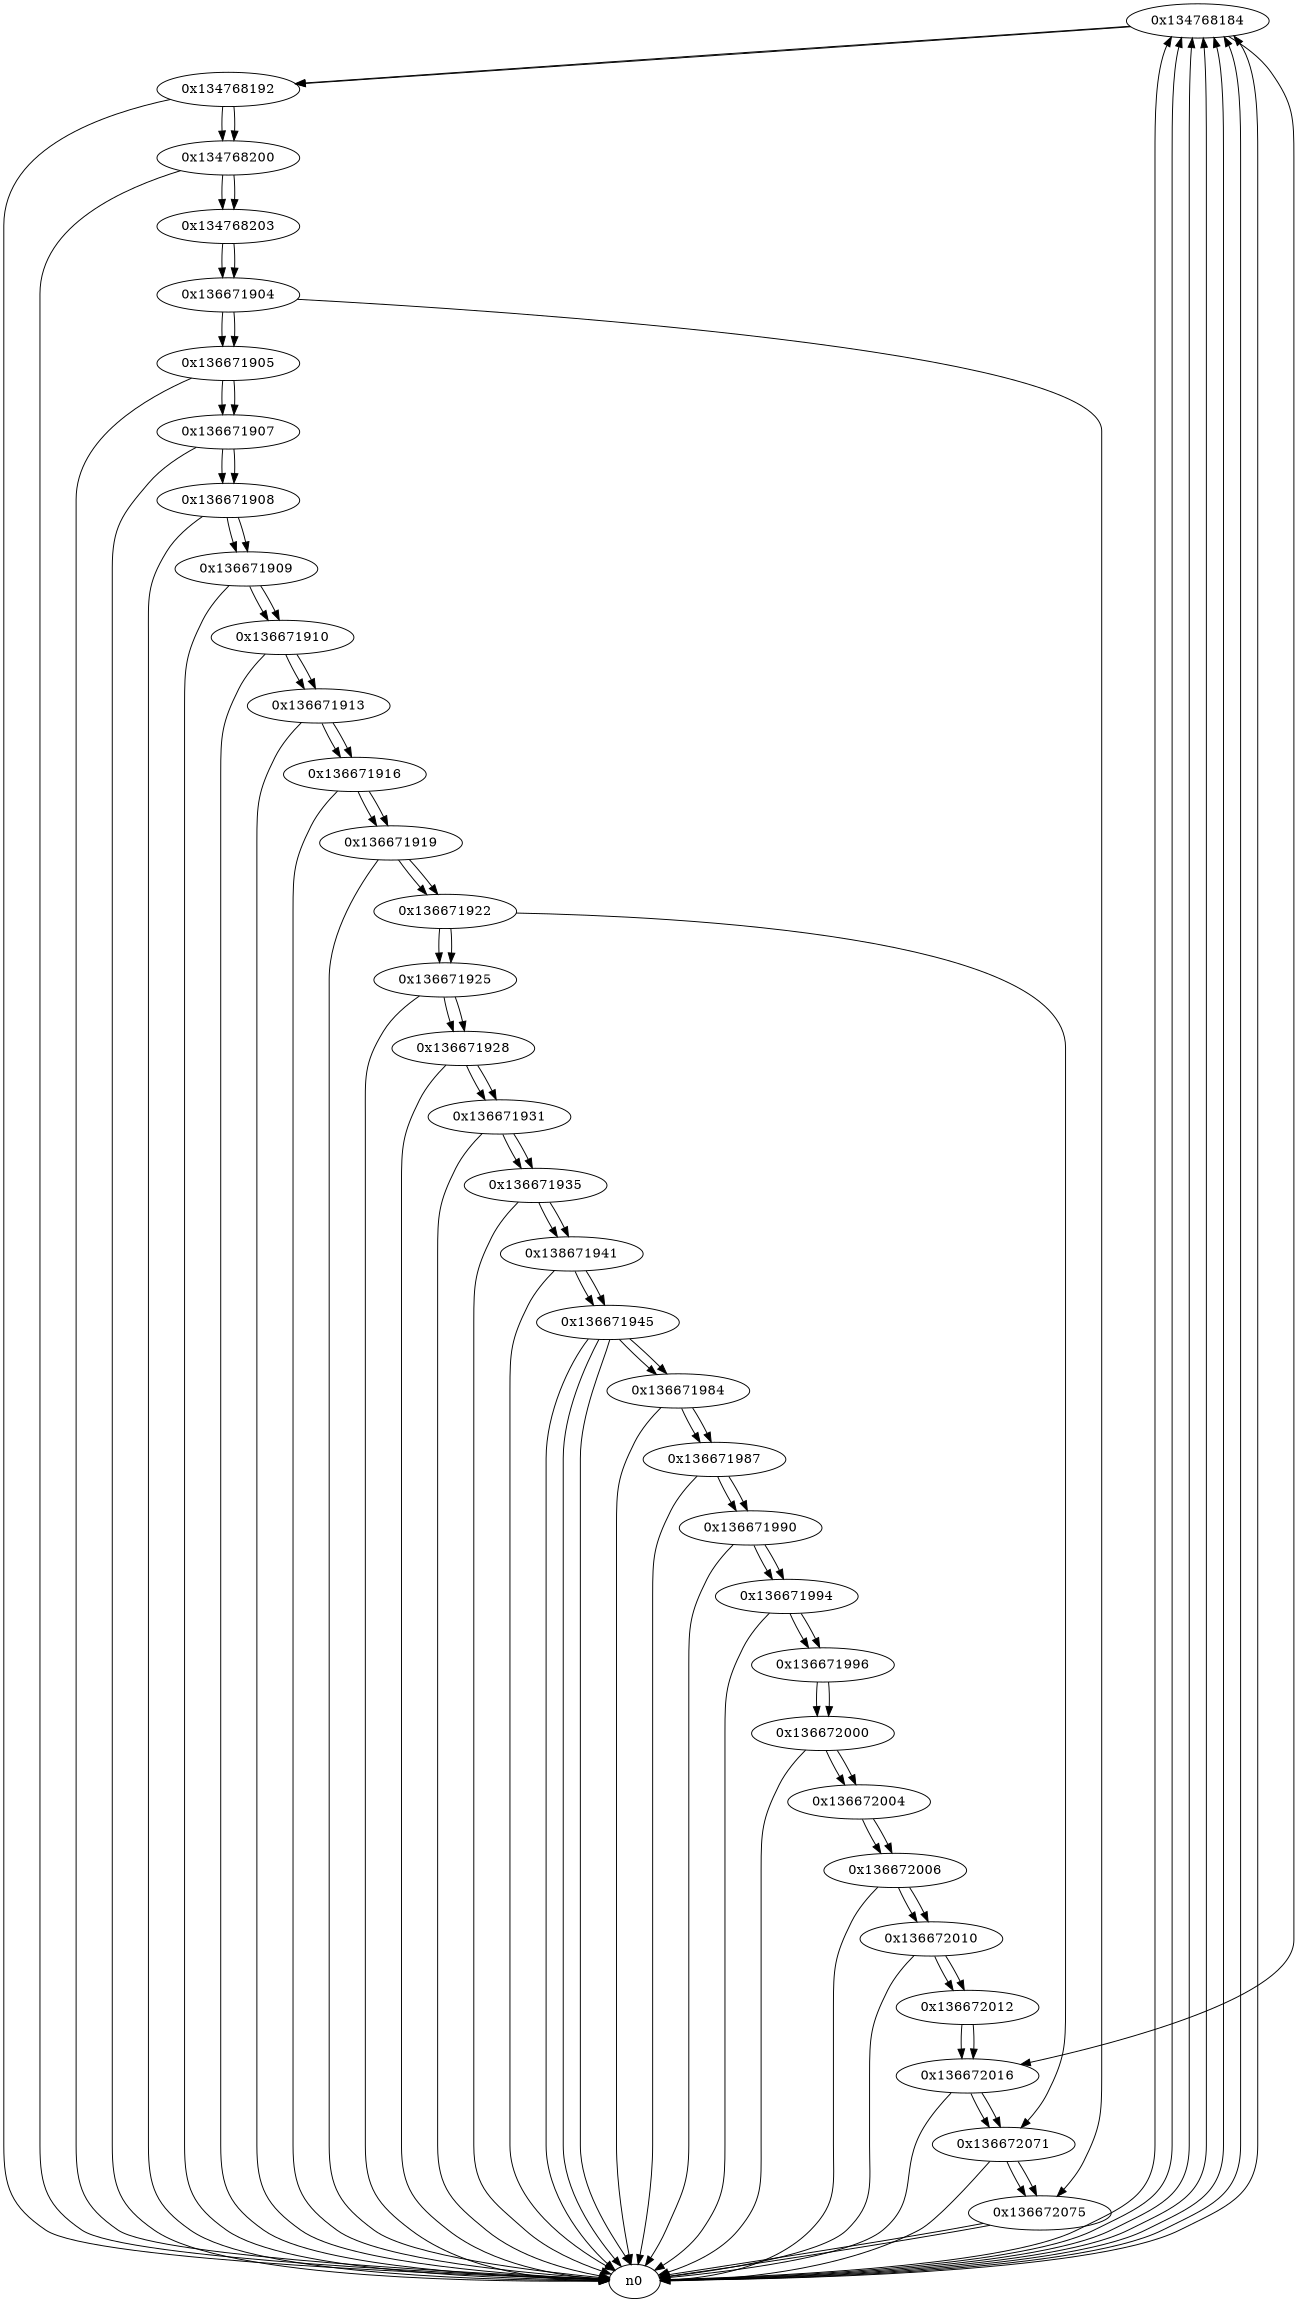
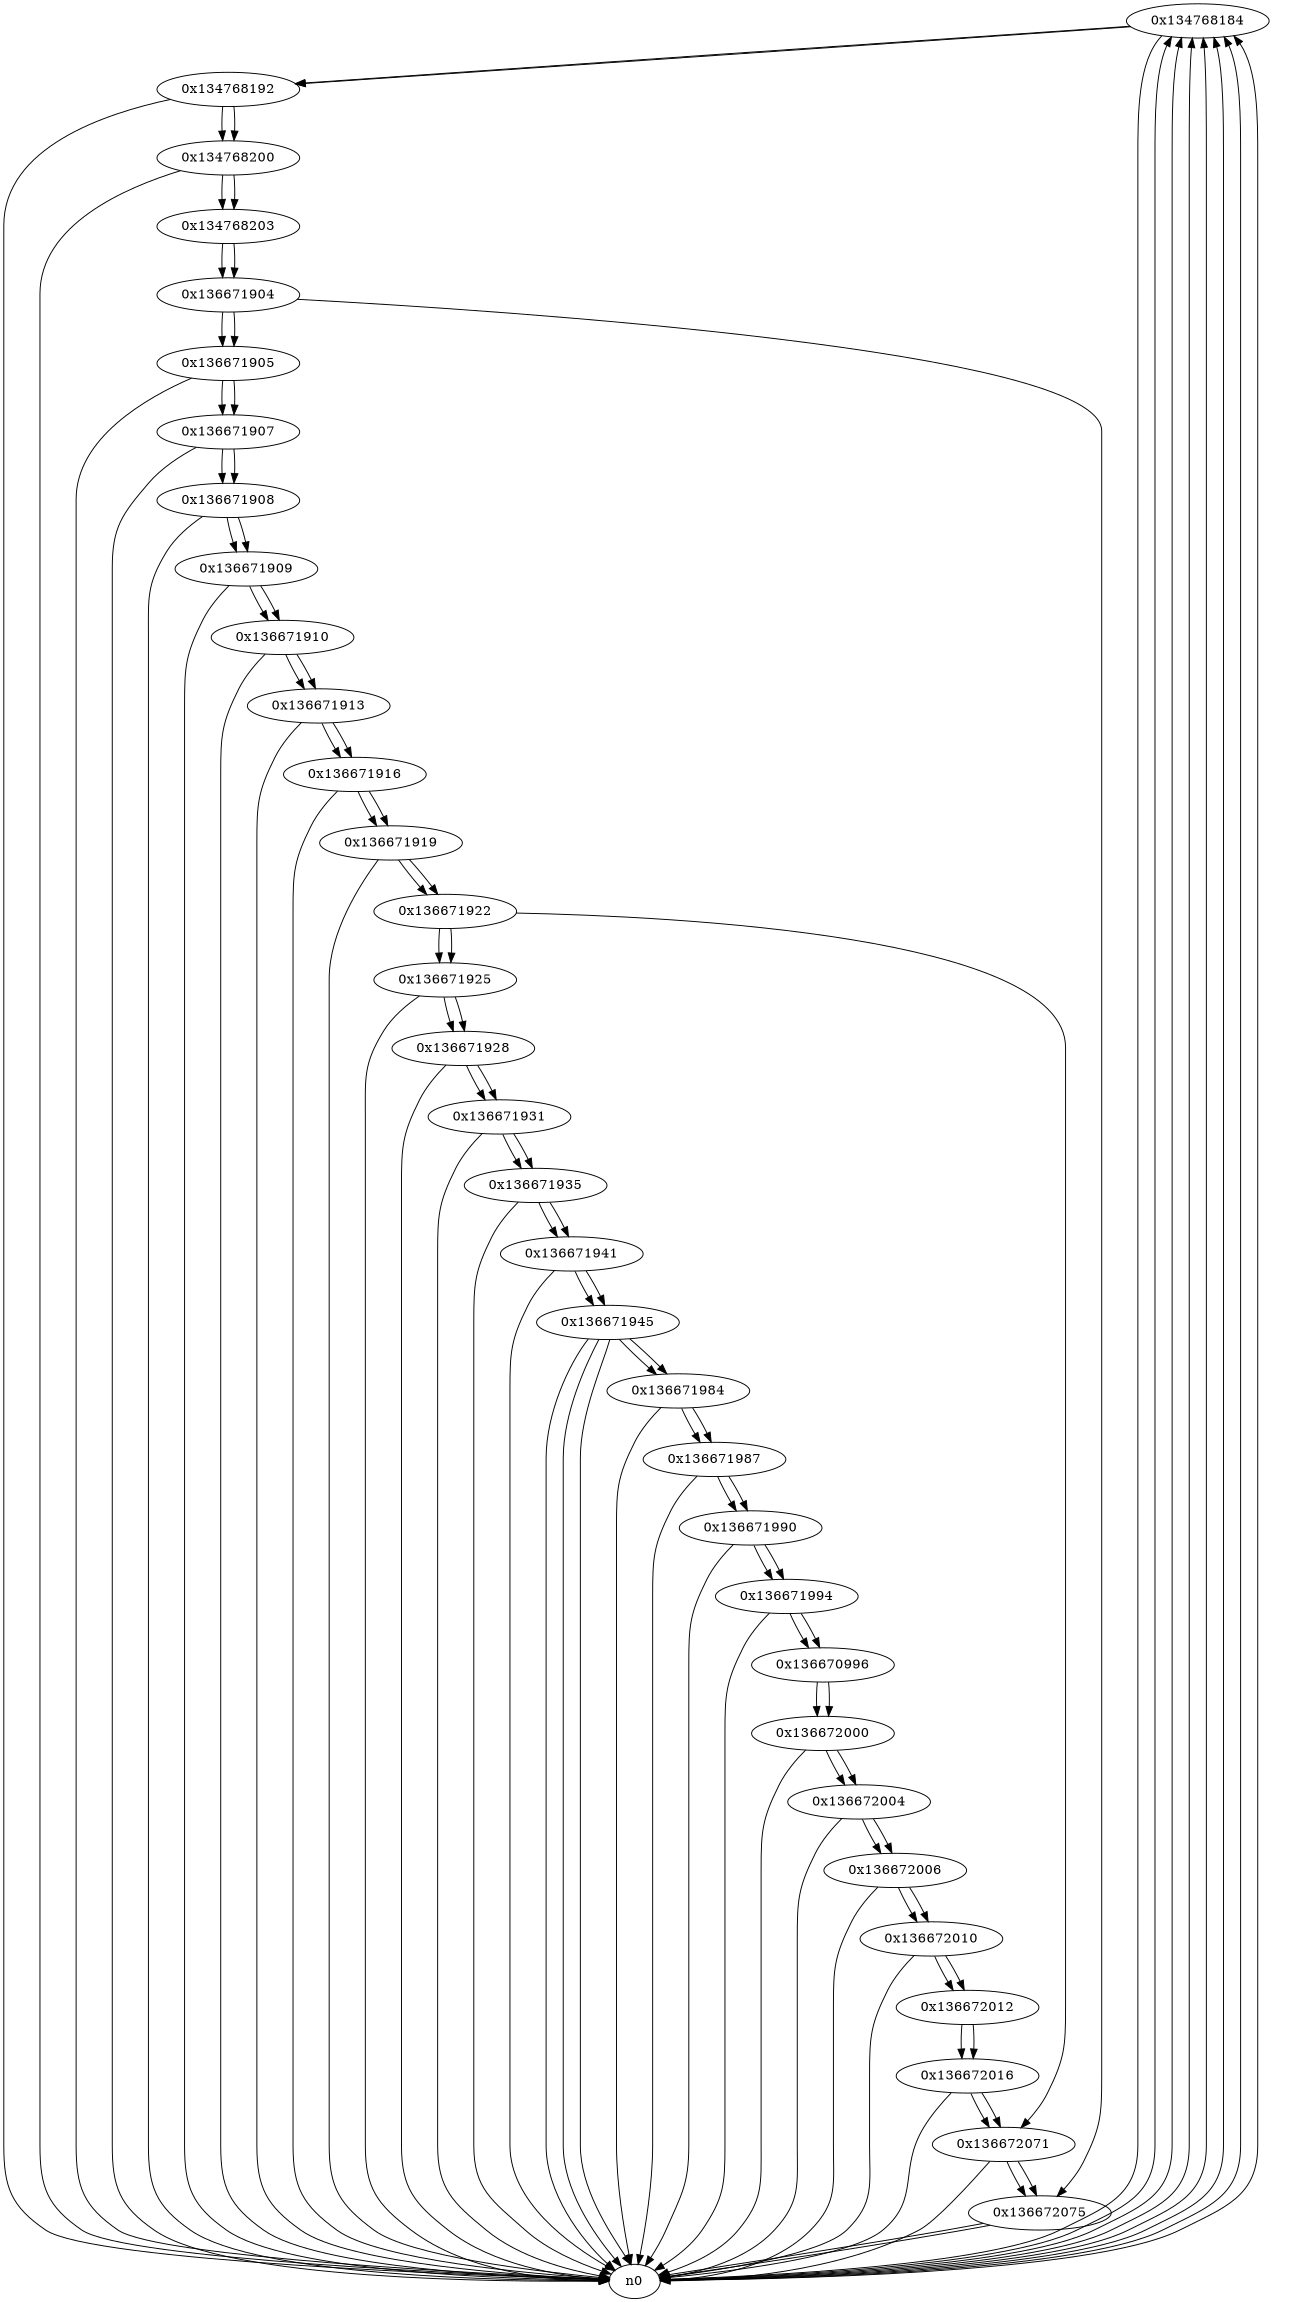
(1294, 1126) -> (1138, 1347)
(572, 1254) -> (572, 1254)
(823, 1665) -> (823, 1665)
none -> (797, 2080)
